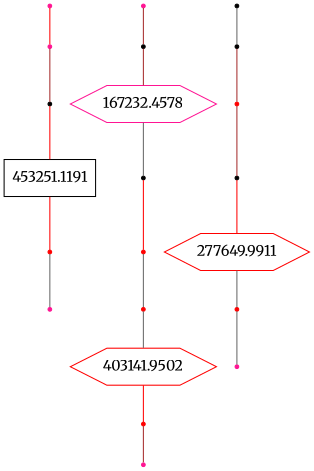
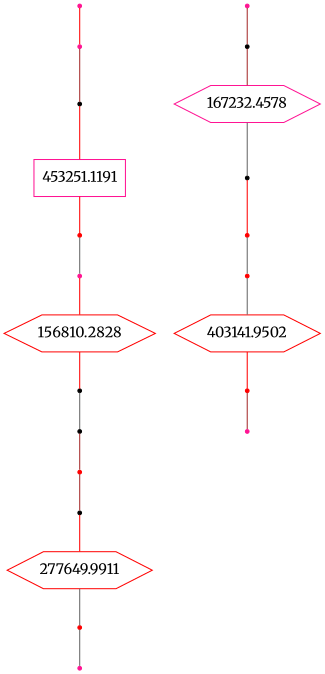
(50, 178) -> (80, 178)
none -> (80, 333)
